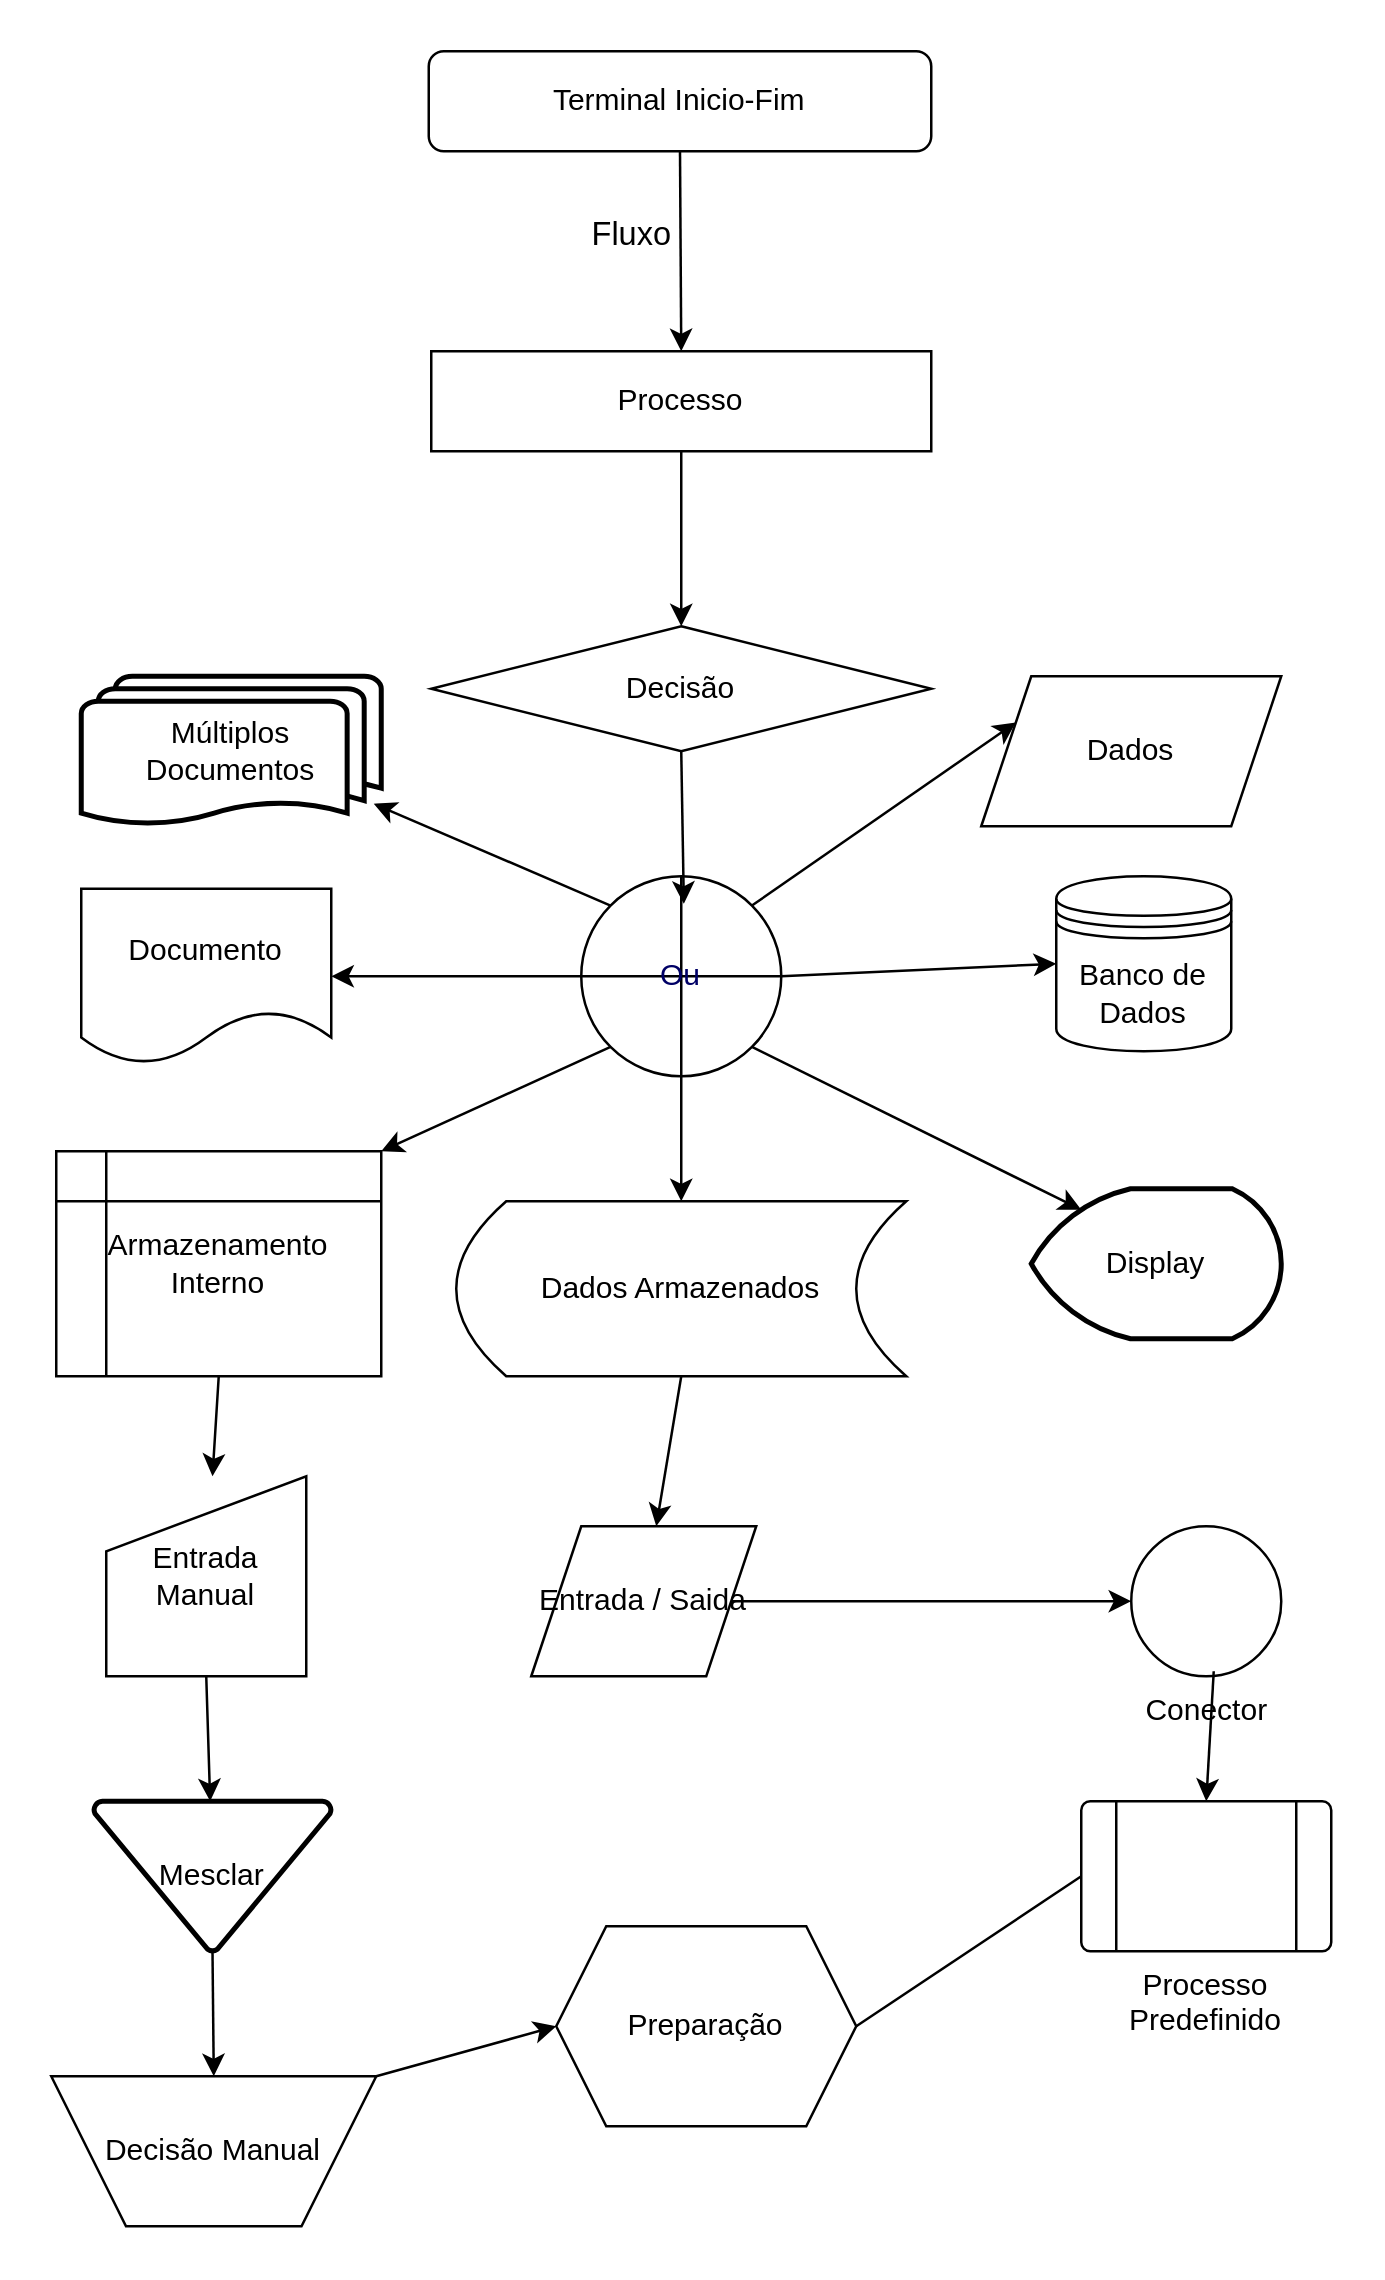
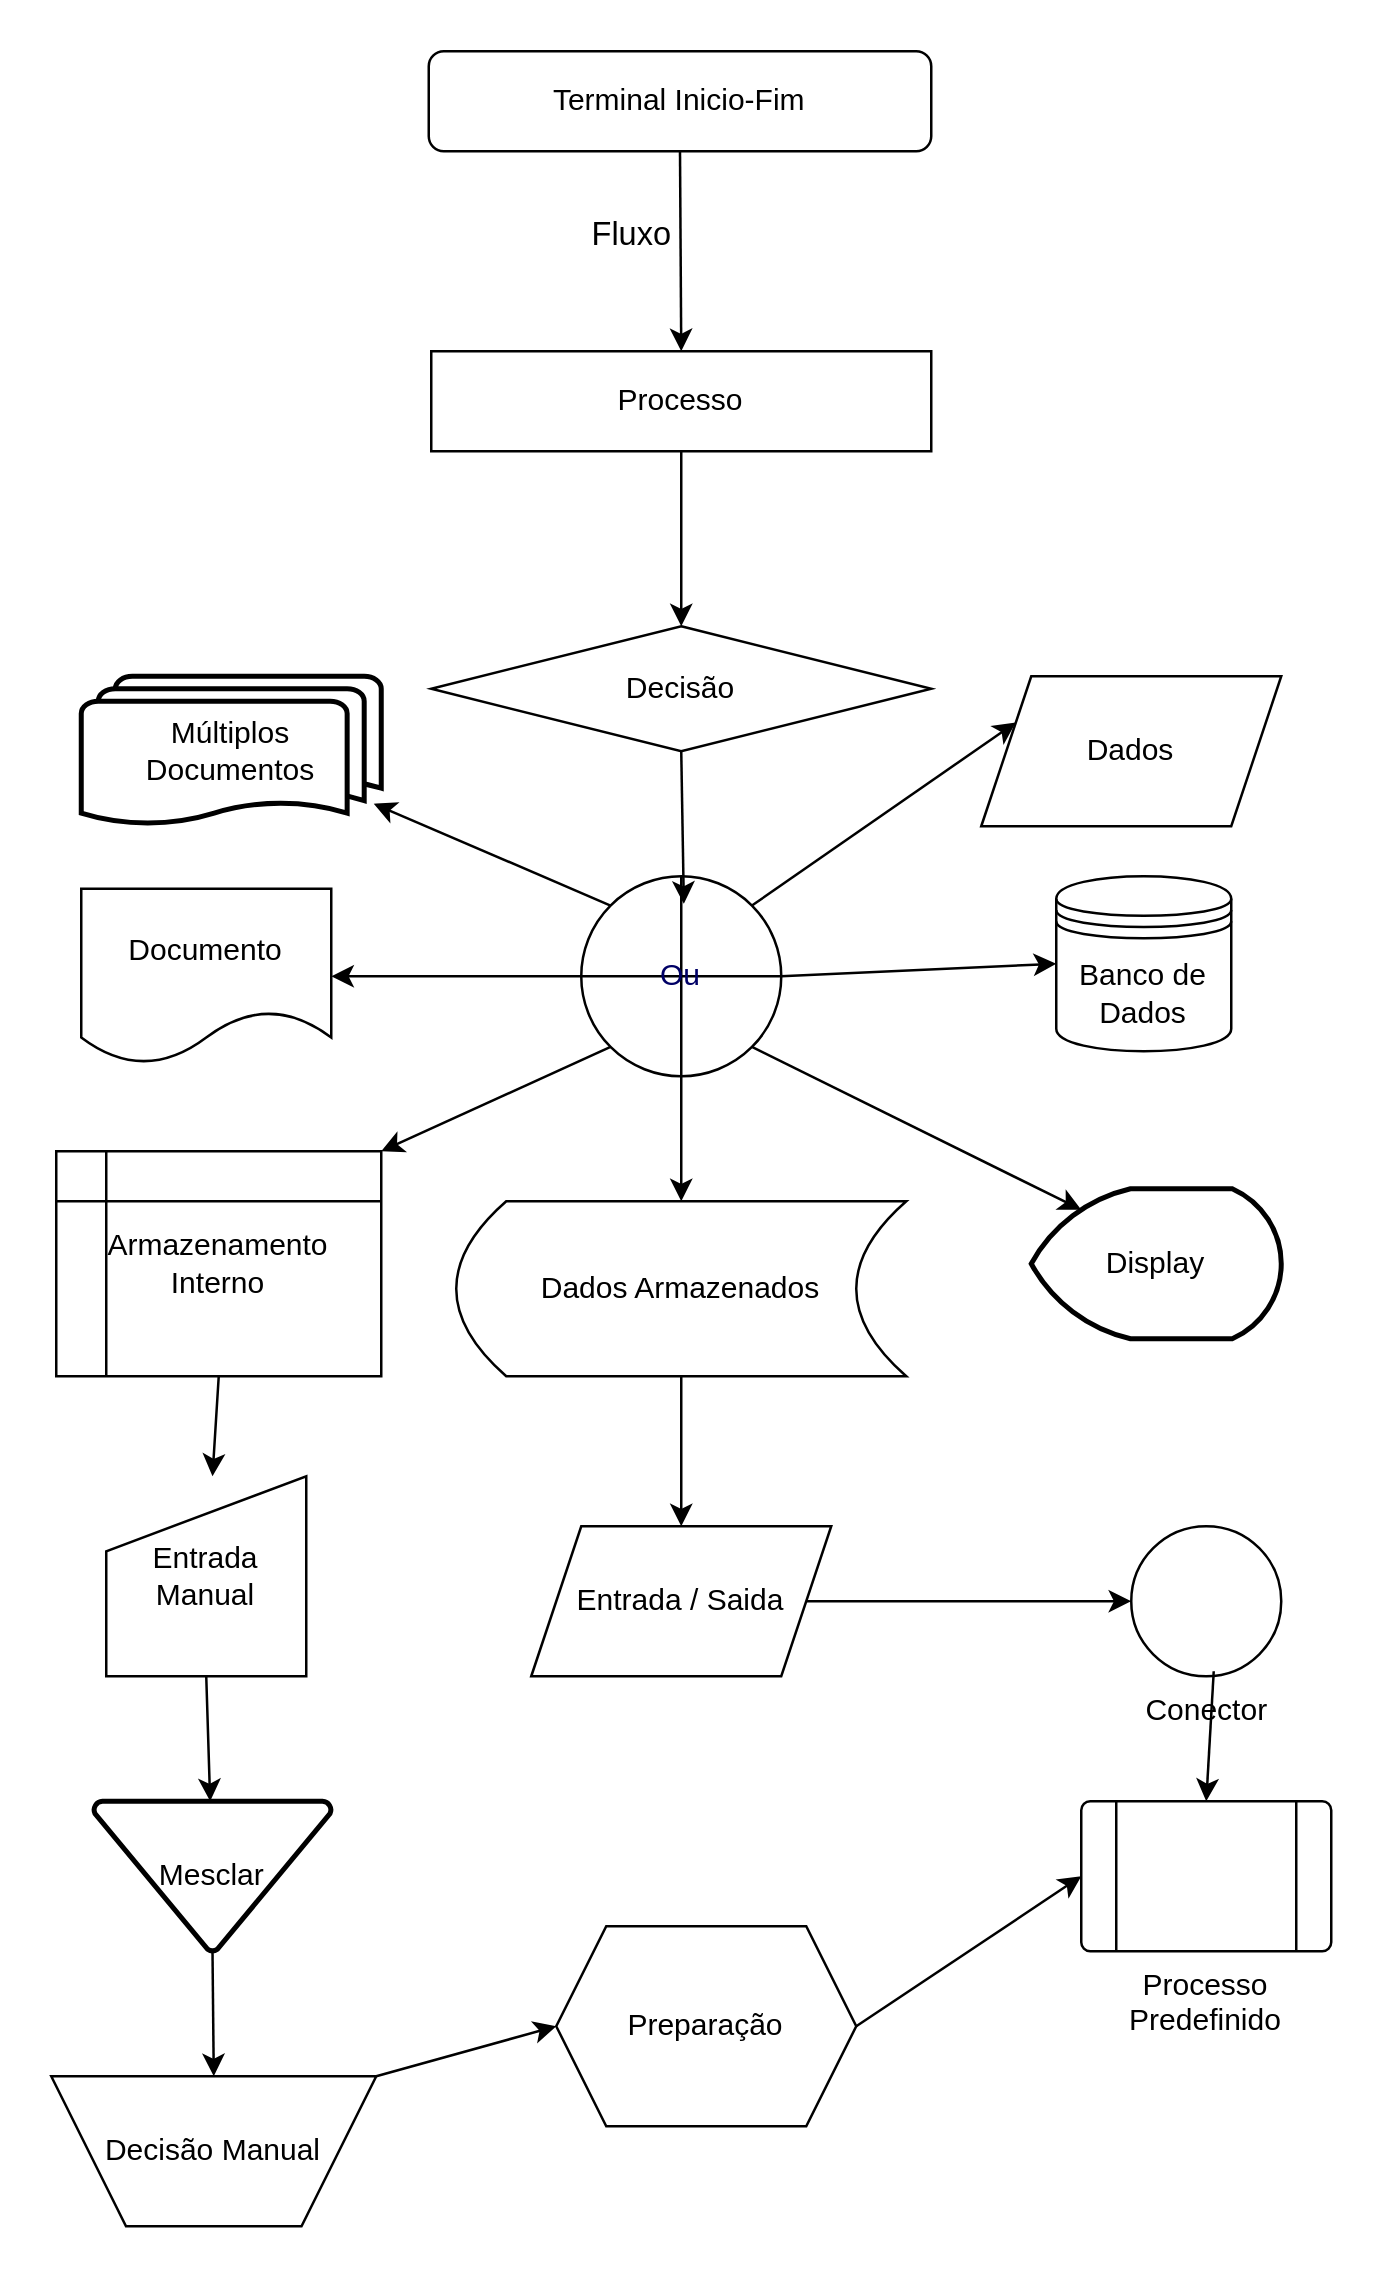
(644, 1601) -> (681, 1601)
(1071, 1883) -> (1066, 1886)
